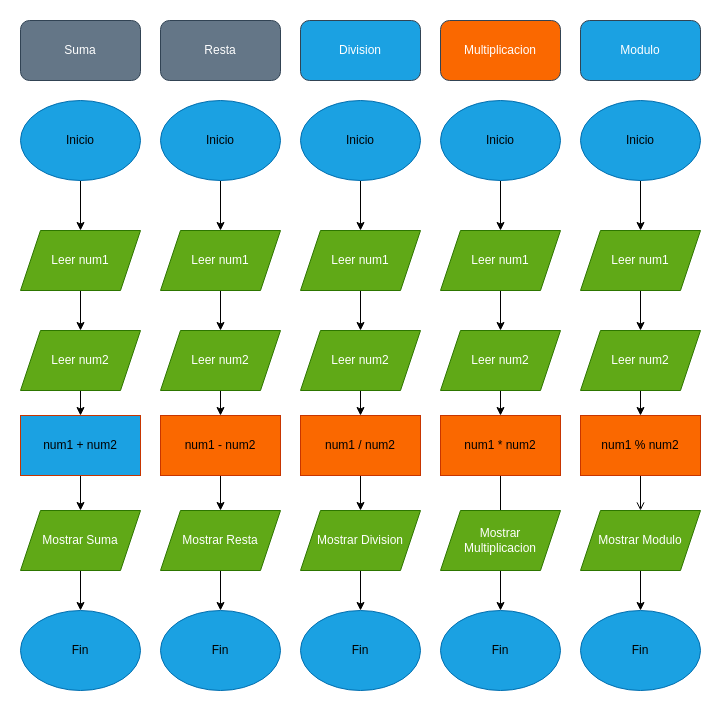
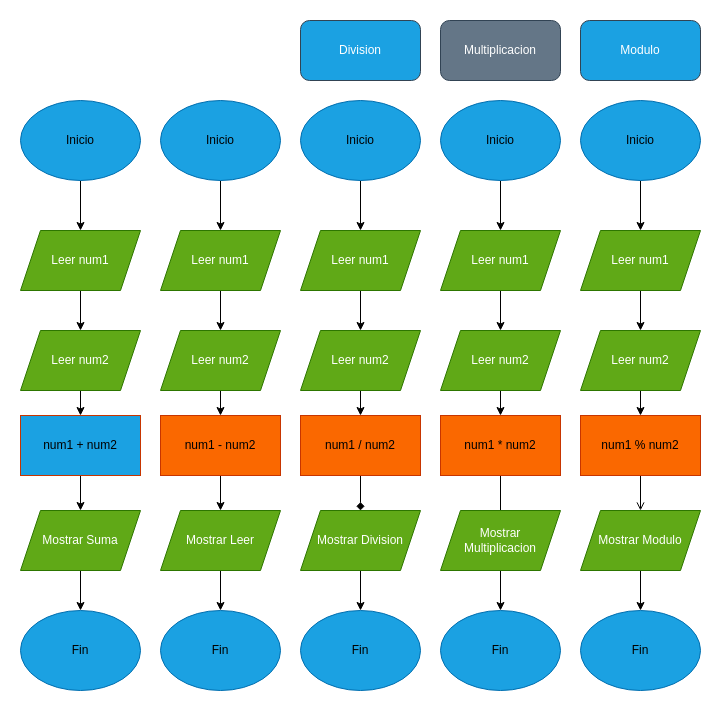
(81, 51) -> none
(221, 51) -> none
(501, 51) -> (501, 51)
(361, 502) -> (361, 502)
(221, 541) -> (221, 541)
